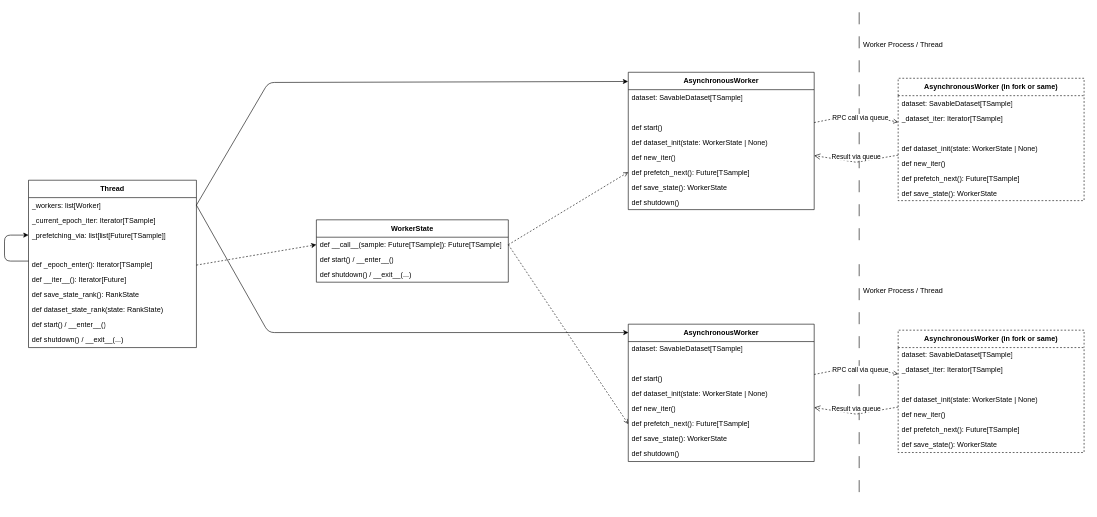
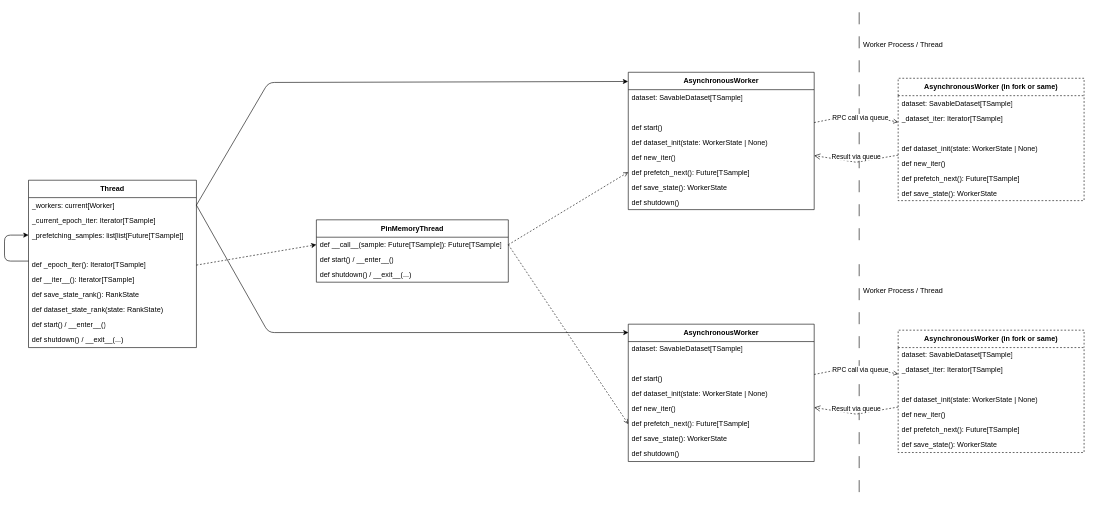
(73, 206) -> (81, 206)
(413, 229) -> (413, 229)
(112, 236) -> (113, 236)
(103, 266) -> (100, 266)
(93, 281) -> (94, 281)
